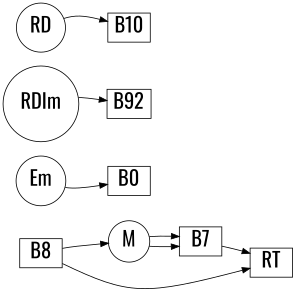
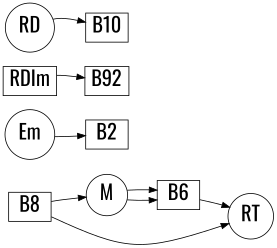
(41, 104) -> (30, 81)
(129, 181) -> (107, 135)
(201, 241) -> (178, 195)
(271, 263) -> (251, 216)
